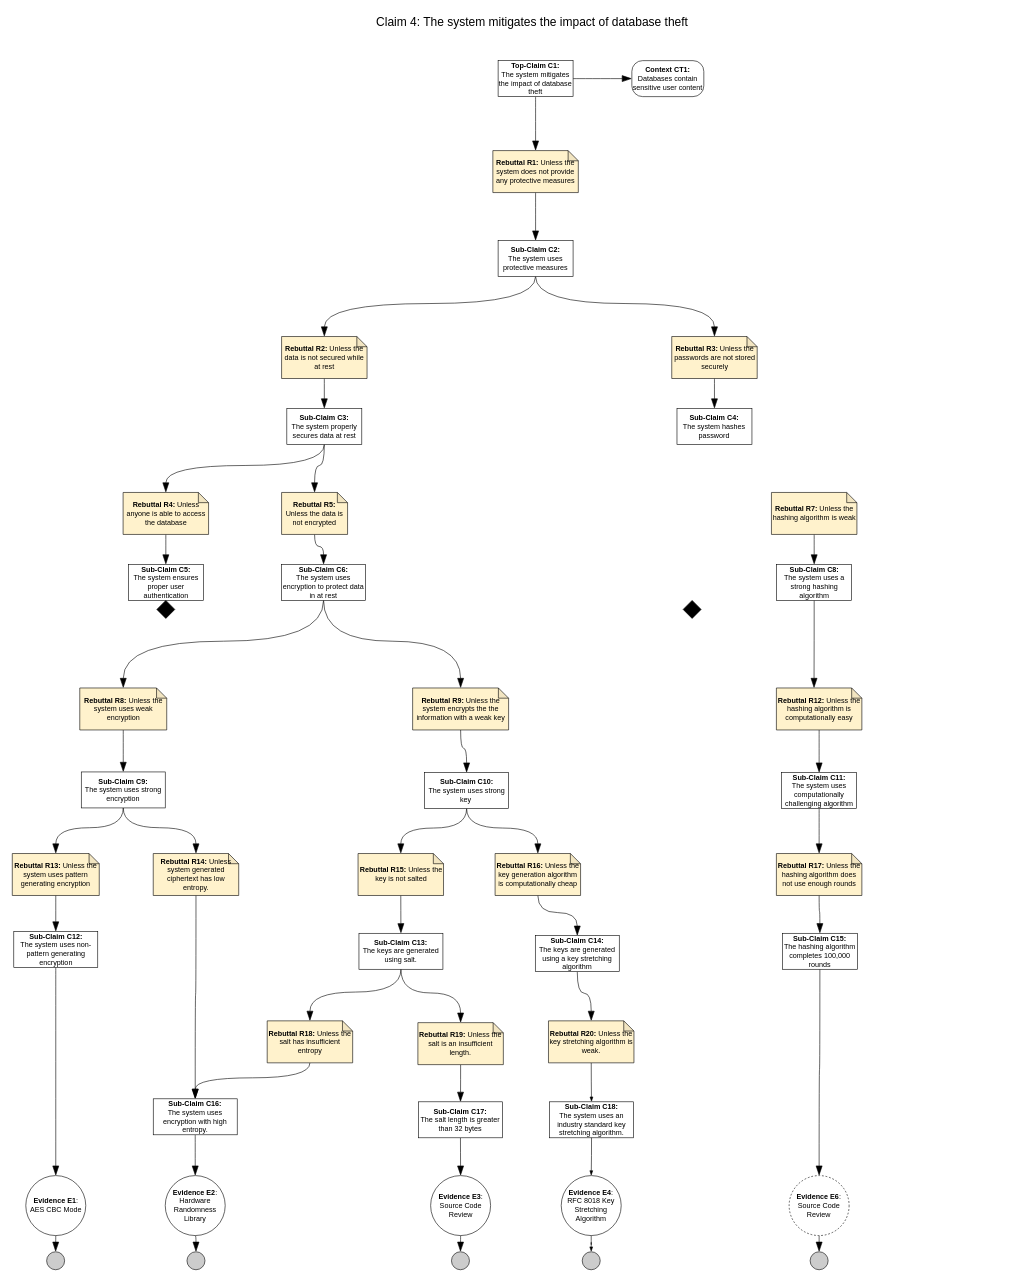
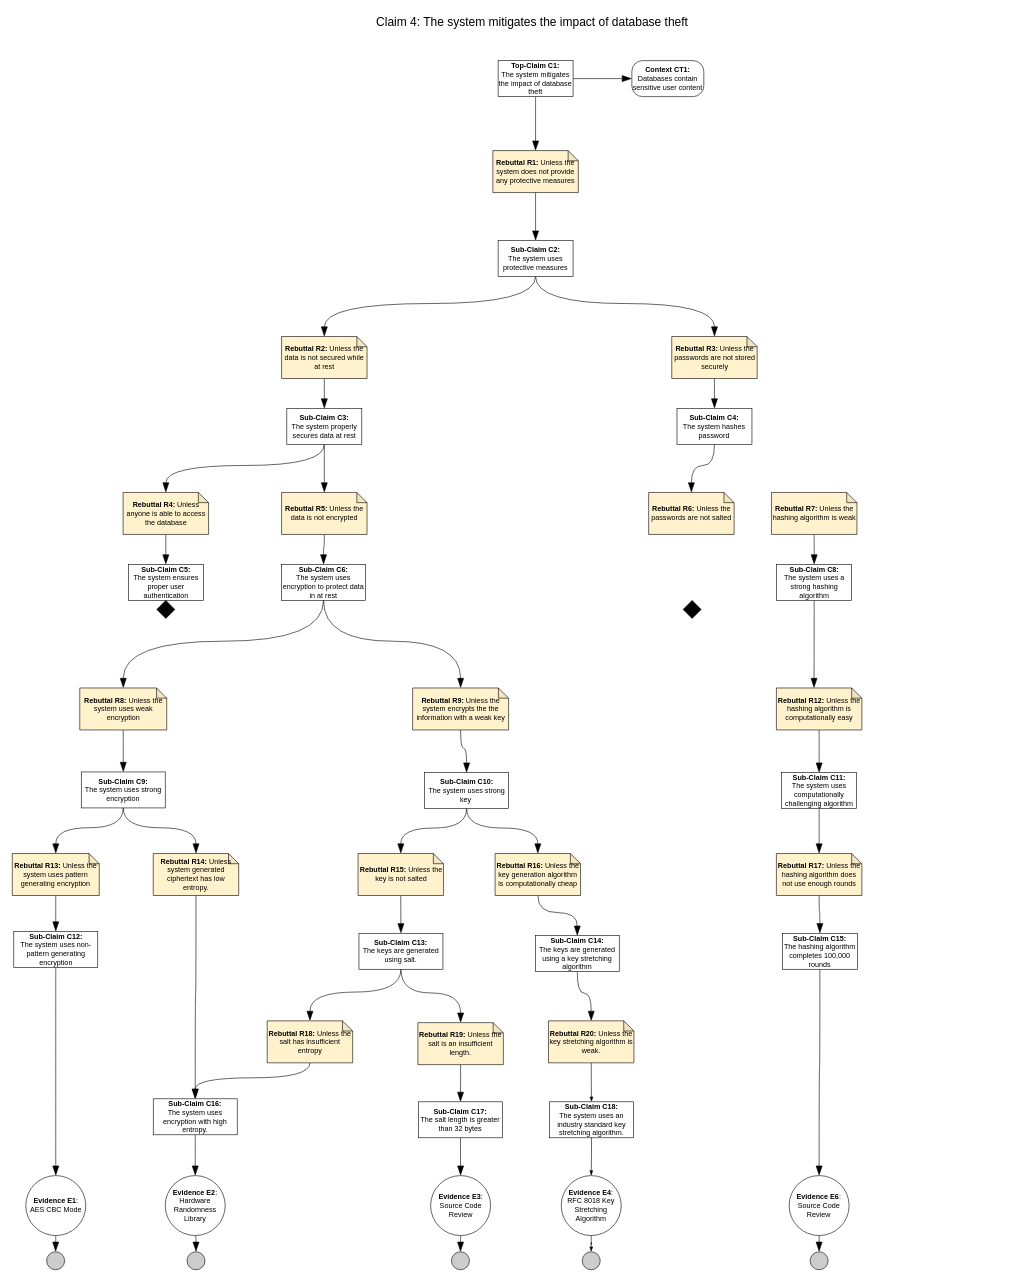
none -> (705, 465)
(315, 513) -> (324, 513)
none -> (692, 513)
(819, 1206) -> (819, 1206)
